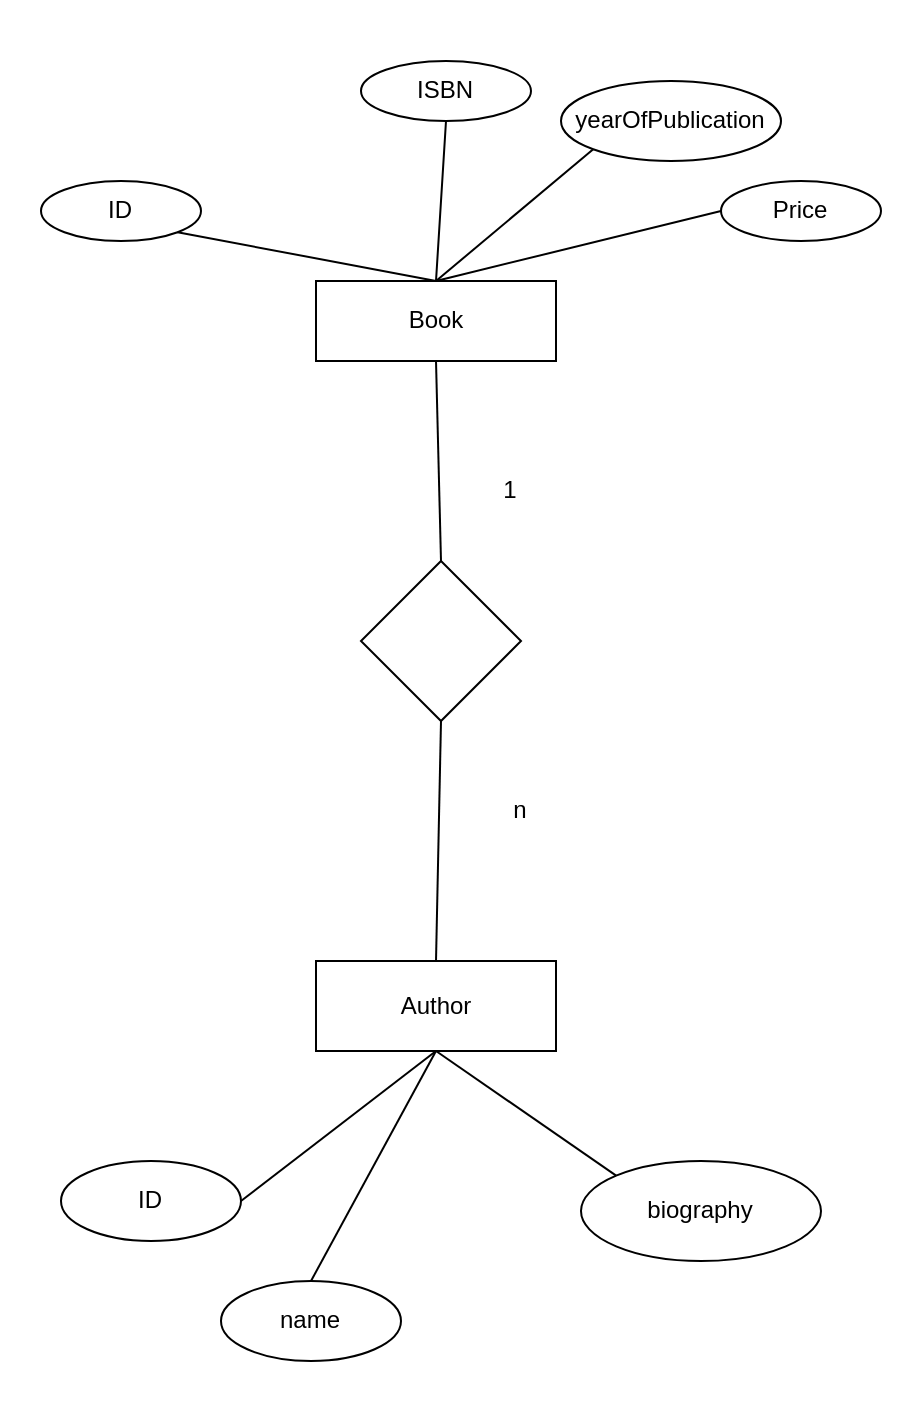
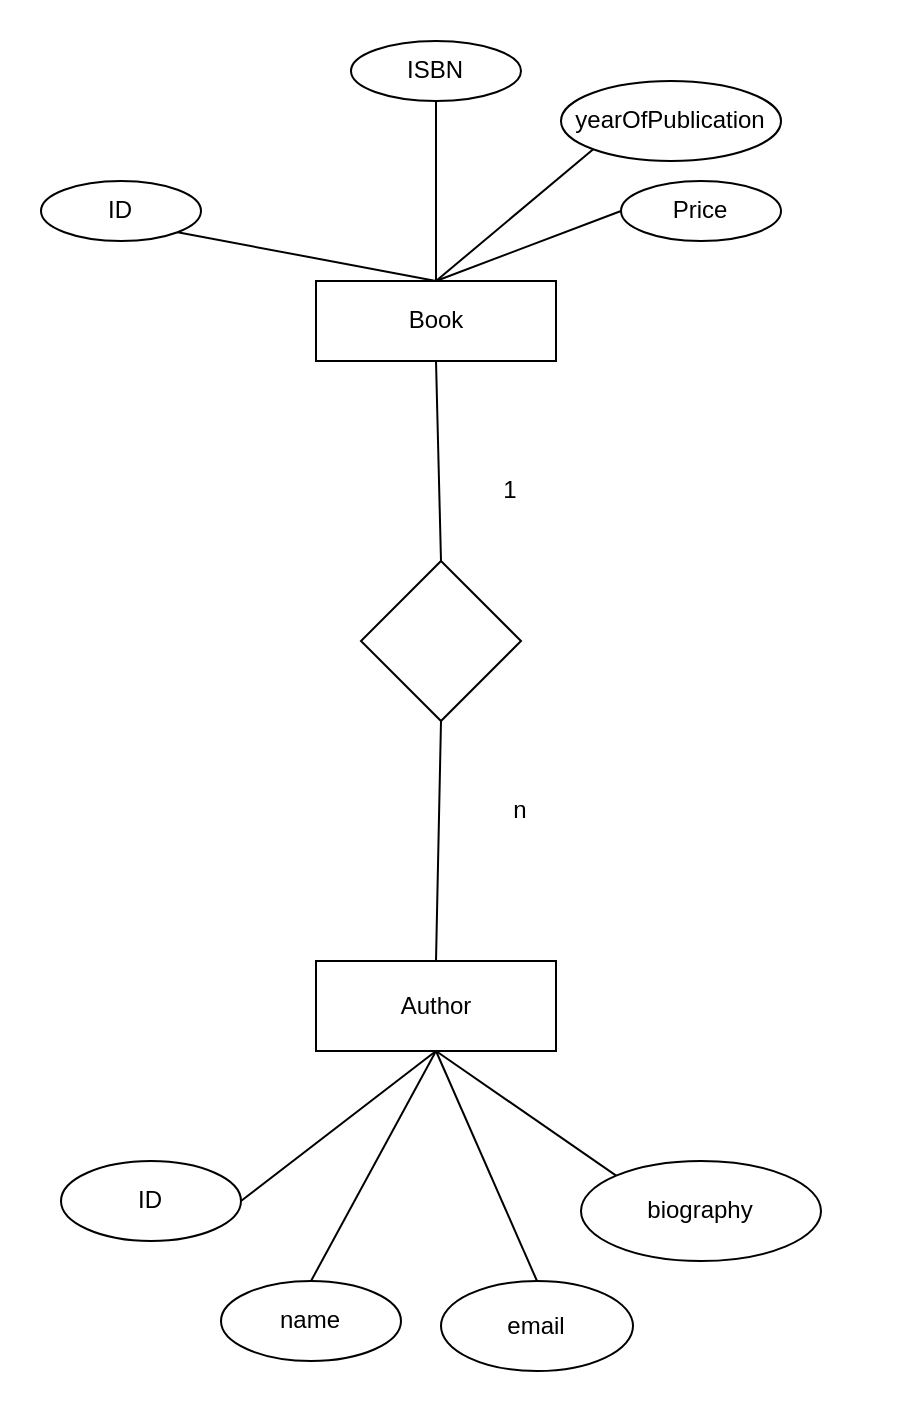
(446, 91) -> (436, 71)
(801, 211) -> (701, 211)
none -> (488, 1169)
none -> (537, 1326)
